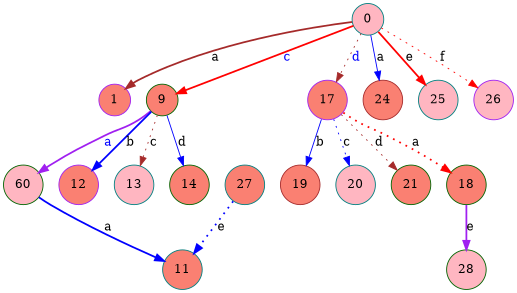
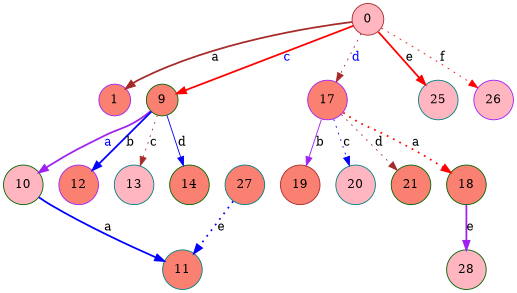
(368, 19) -> (368, 19)
(383, 100) -> none
(315, 138) -> (315, 138)
(23, 185) -> (23, 185)
